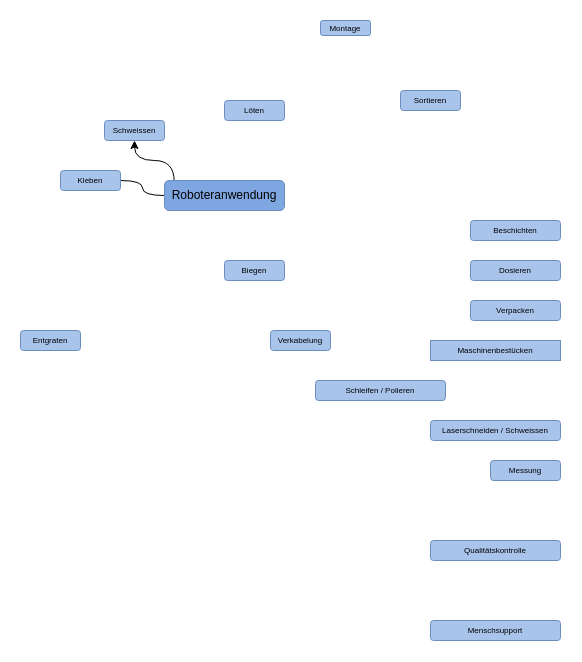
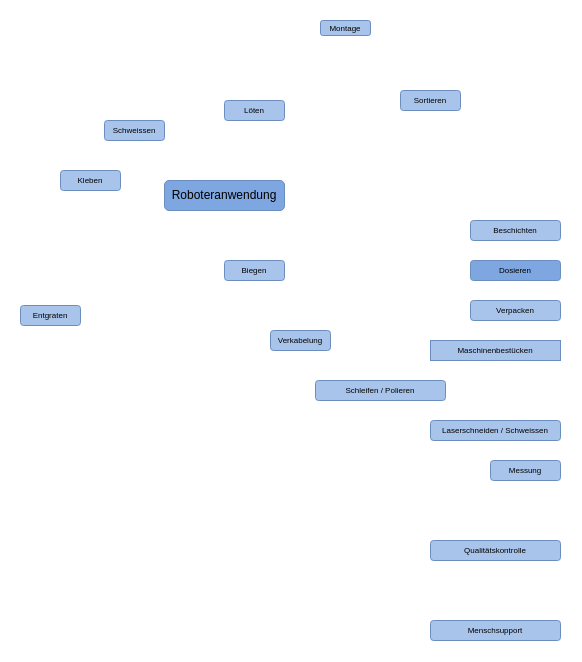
(157, 161) -> none
(143, 188) -> none
(516, 271) -> (516, 271)
(51, 341) -> (51, 316)
